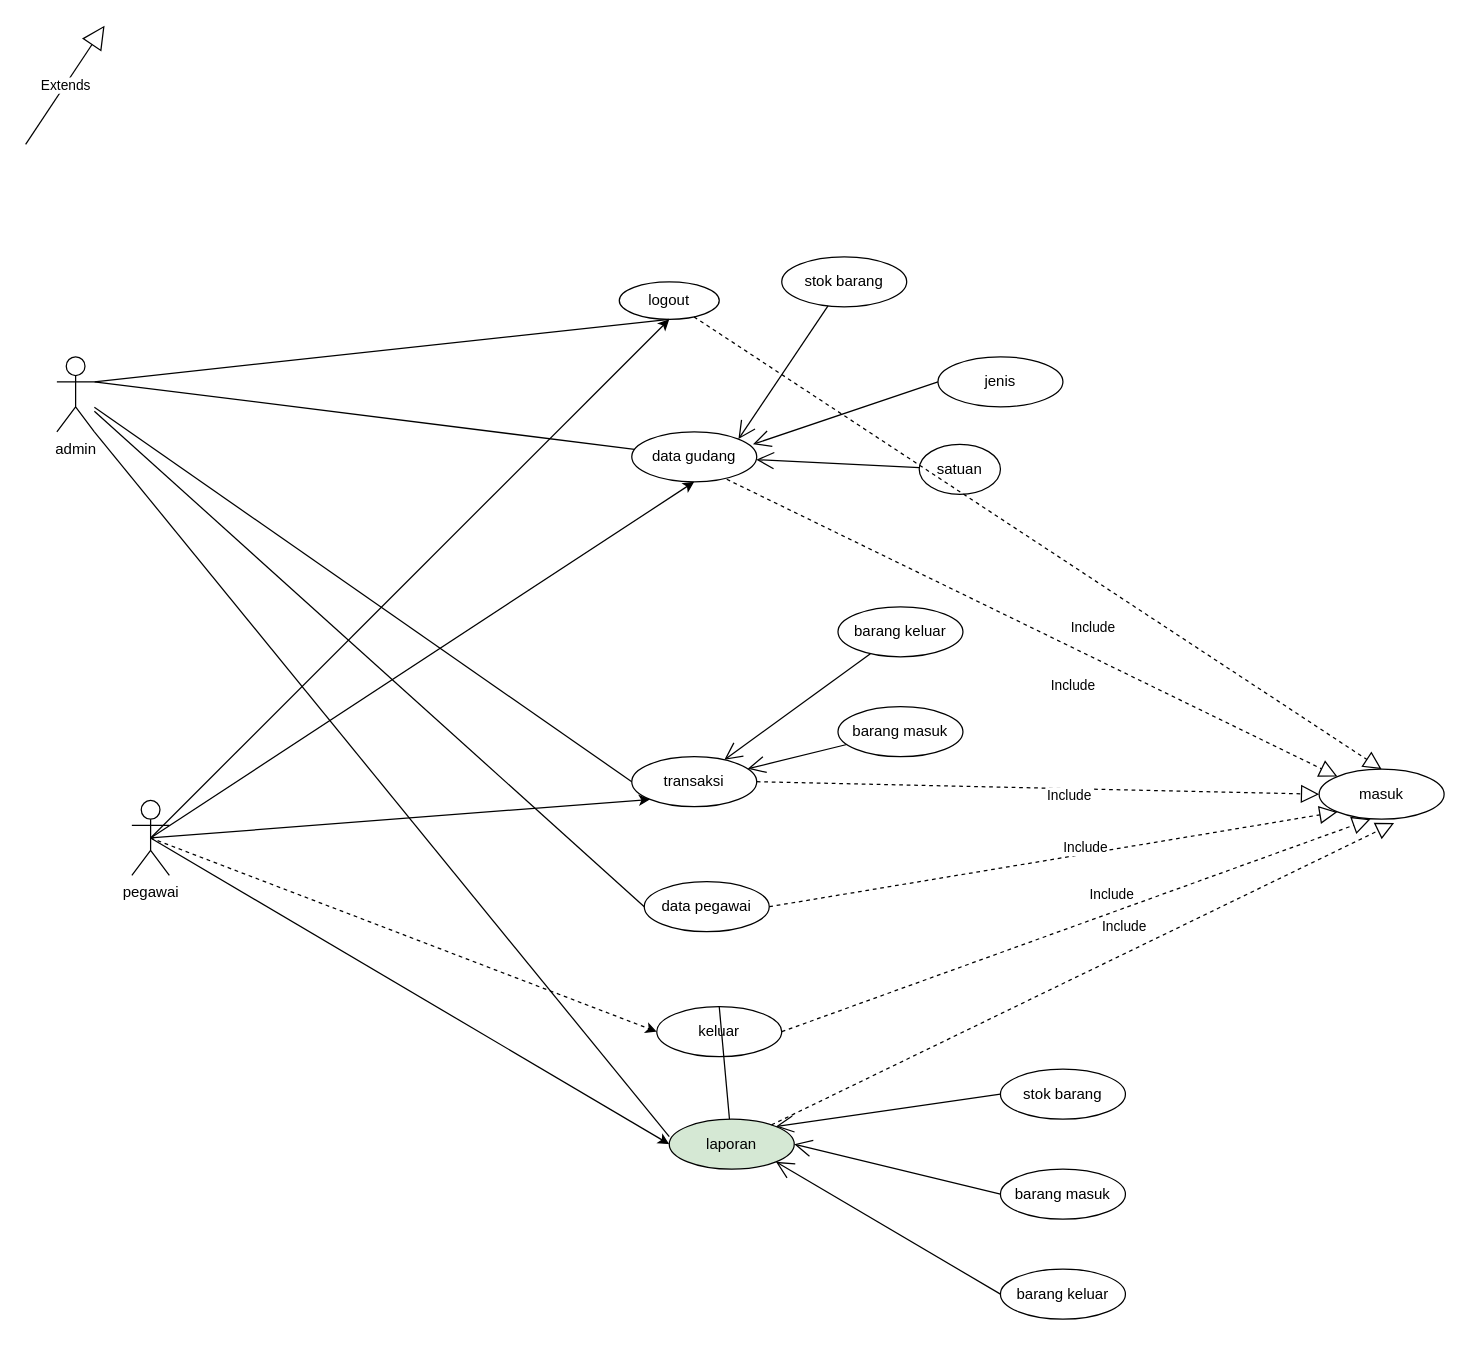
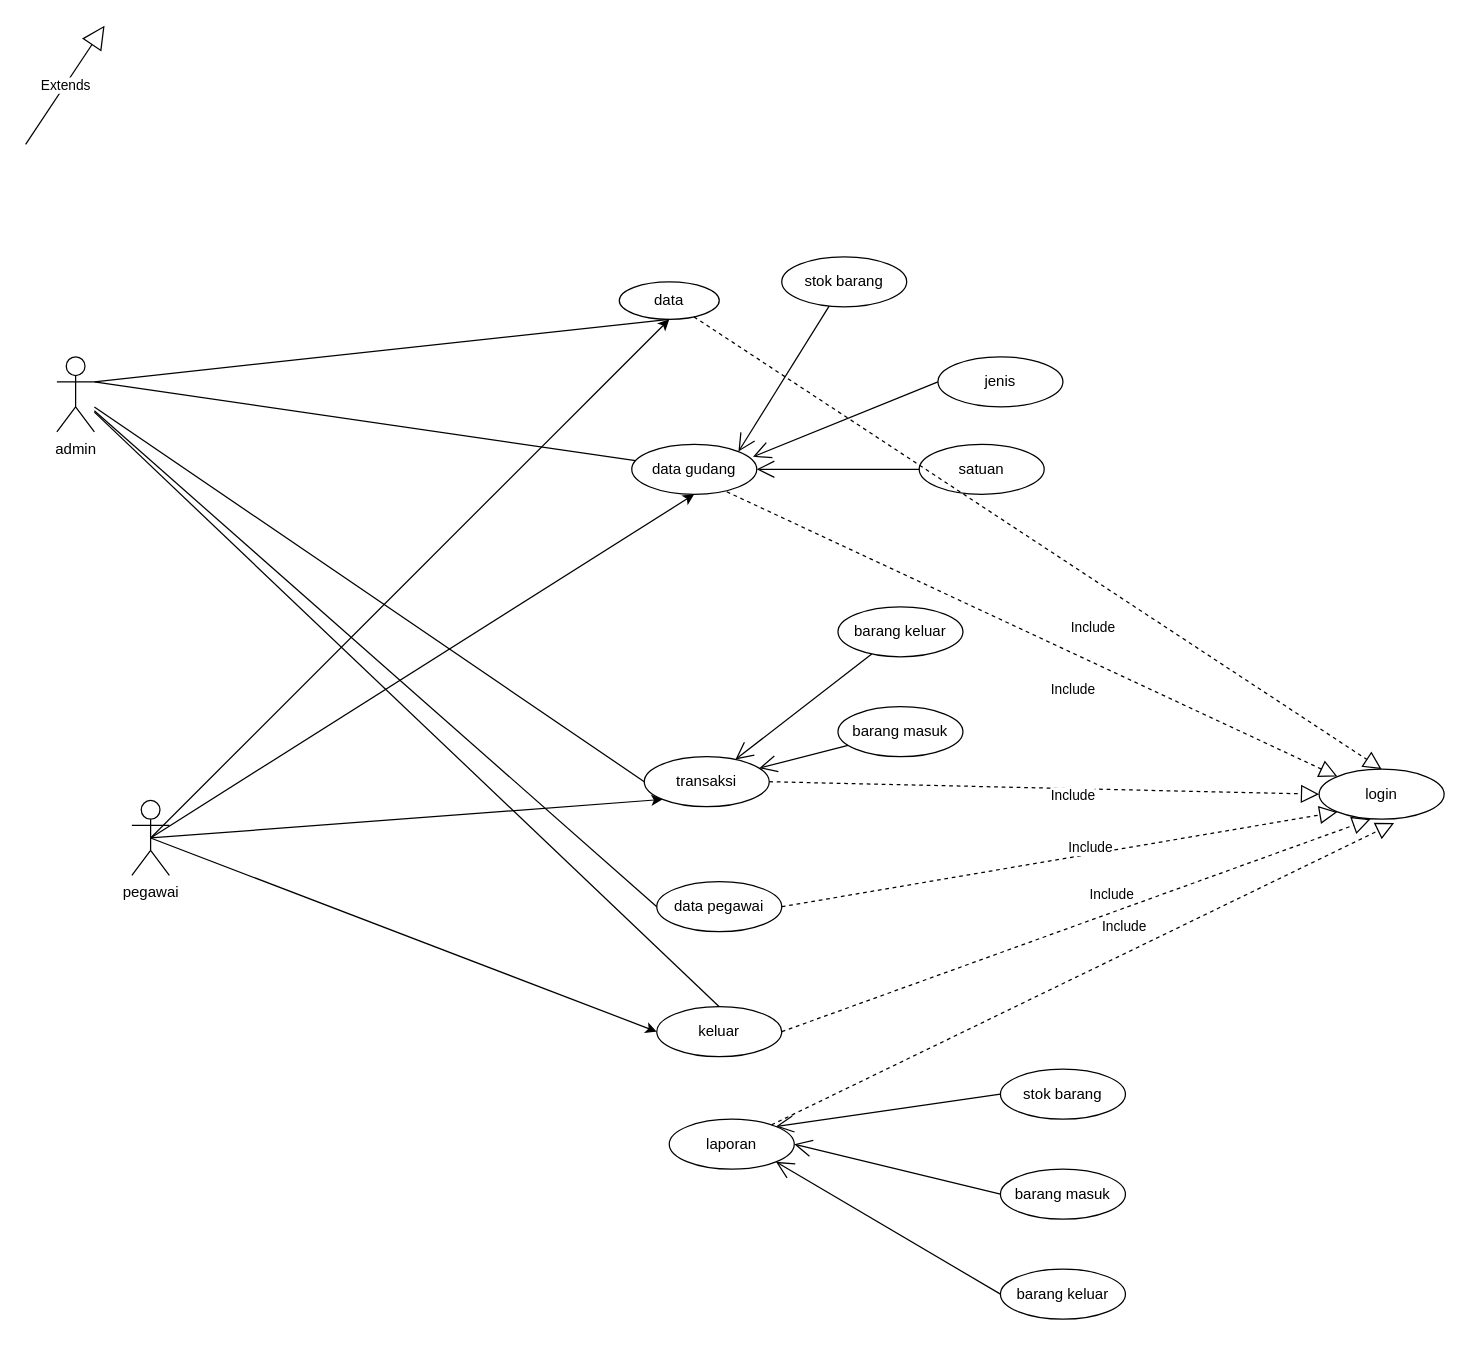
(669, 301) -> (669, 301)
(694, 457) -> (694, 469)
(960, 469) -> (982, 469)
(211, 575) -> none
(694, 782) -> (707, 782)
(1382, 794) -> (1382, 794)
(707, 907) -> (719, 907)
(353, 916) -> (353, 916)
(412, 992) -> none
(724, 1063) -> (553, 849)
(732, 1144) -> (732, 1144)
